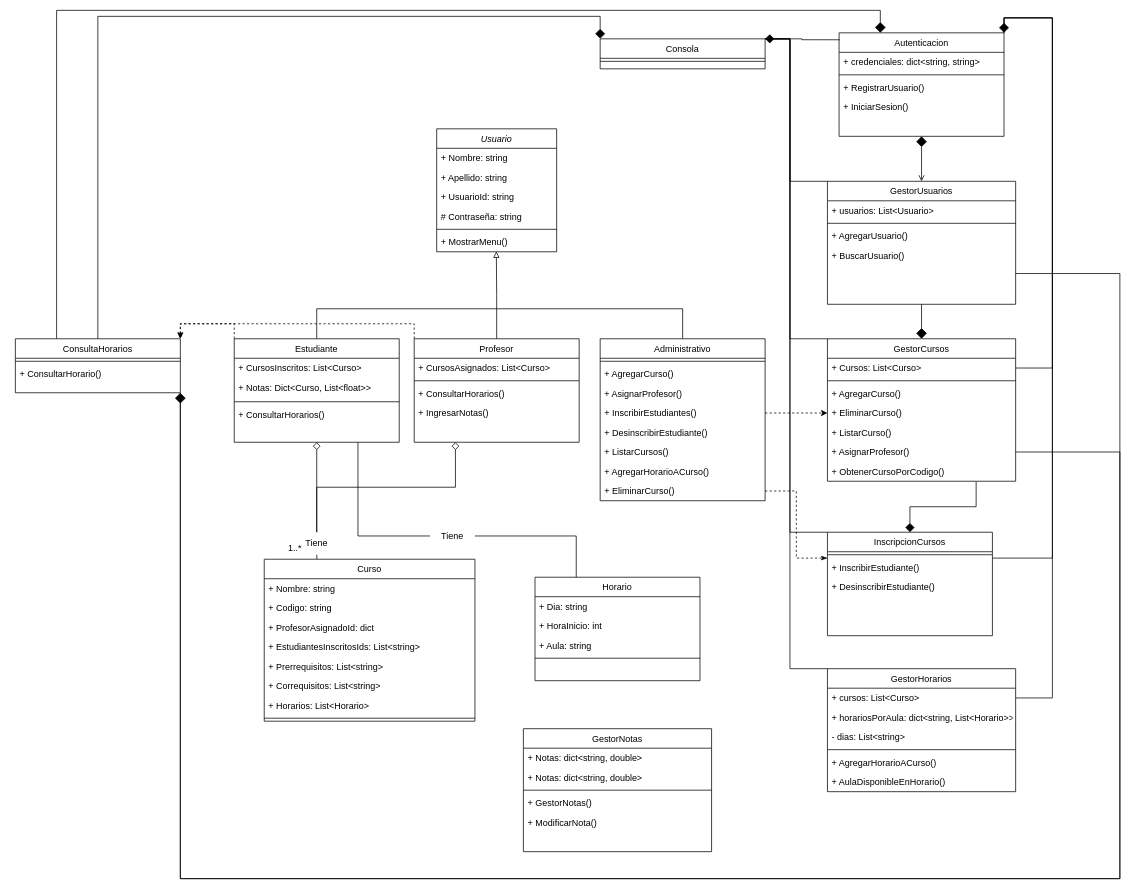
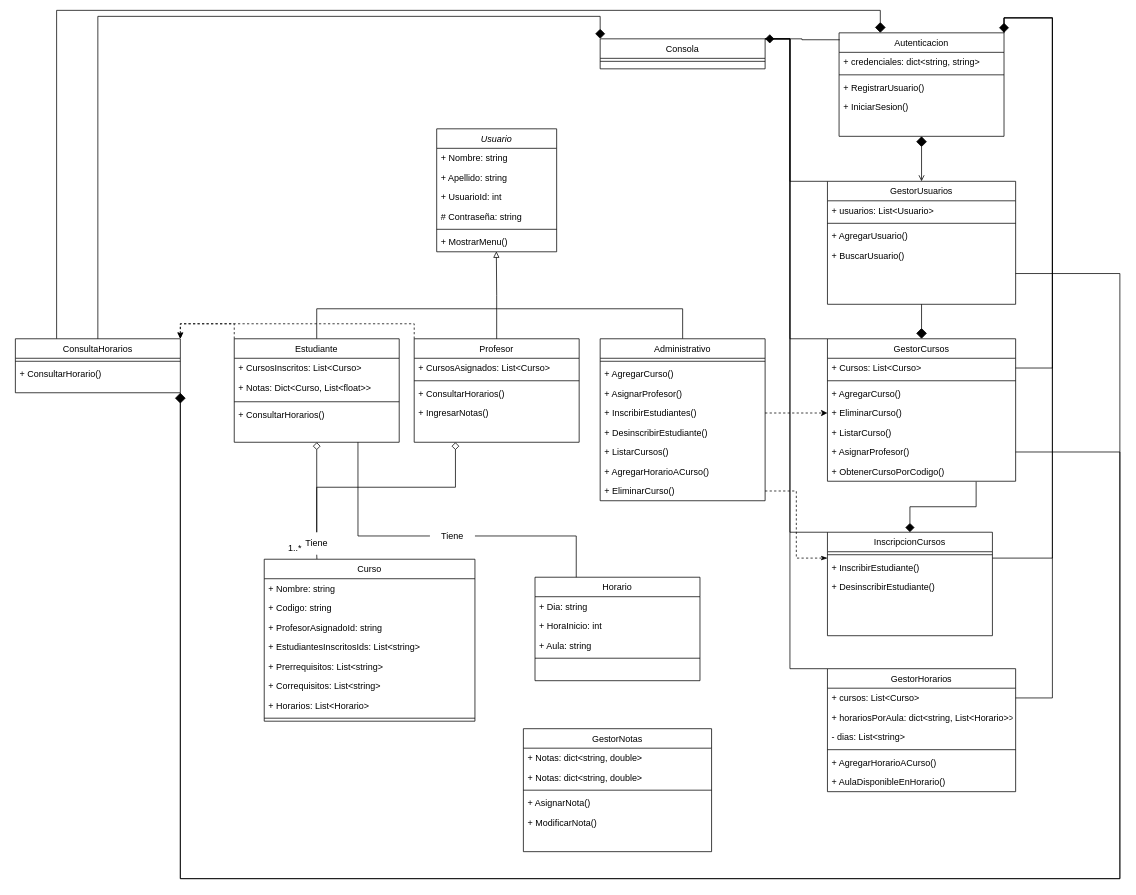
(483, 197) -> (475, 197)
(328, 628) -> (333, 628)
(564, 803) -> (563, 803)
